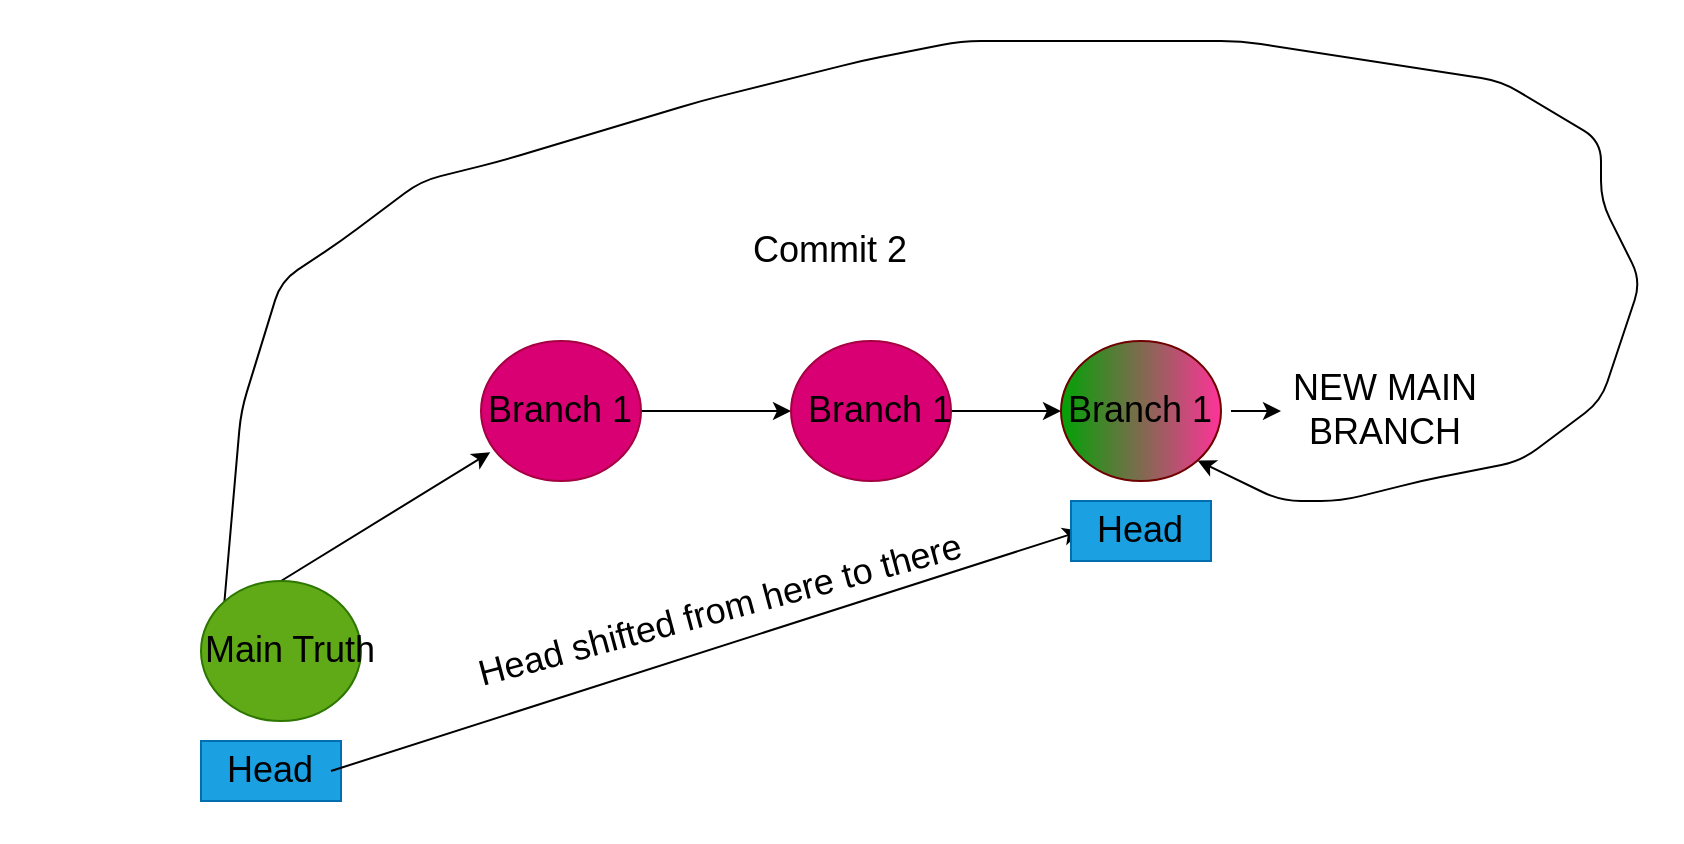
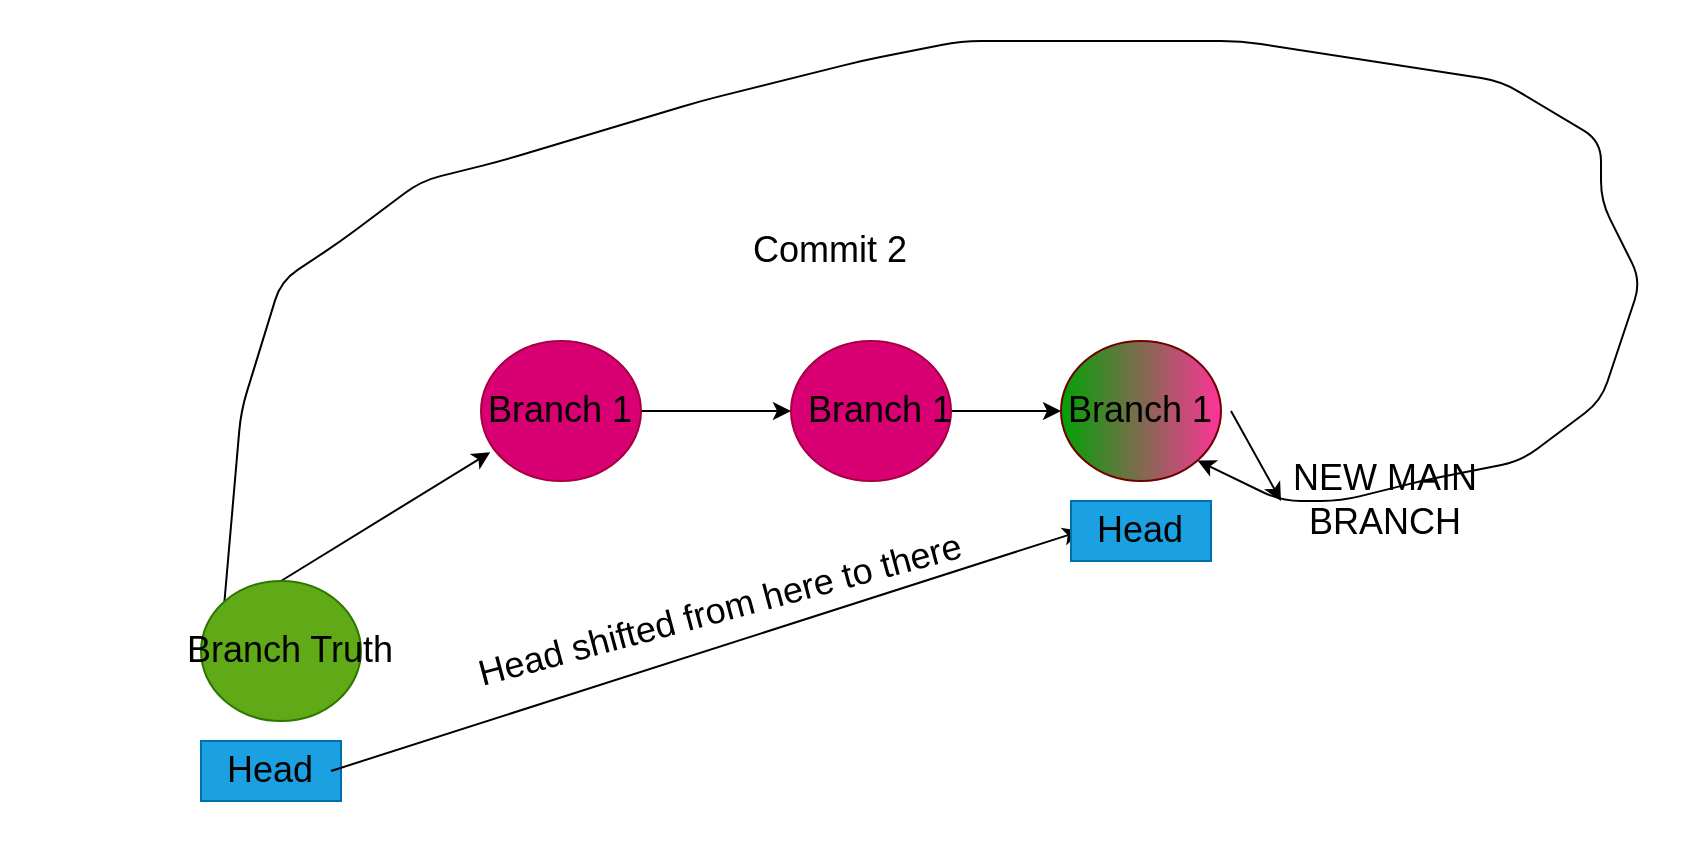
(1386, 411) -> (1386, 501)
(291, 651) -> (291, 651)
